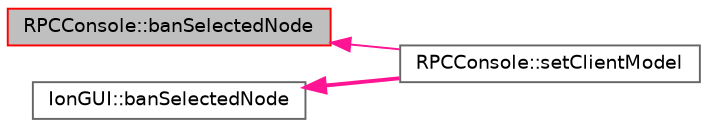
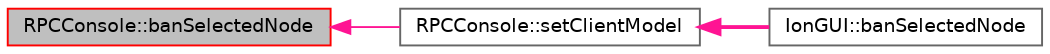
(362, 82) -> (744, 27)
